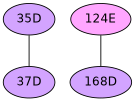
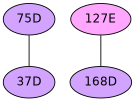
(29, 19) -> (29, 19)
(101, 19) -> (101, 19)
